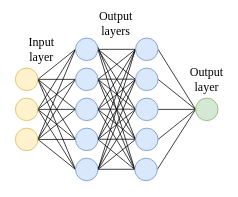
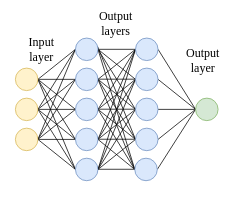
(207, 79) -> (203, 60)
